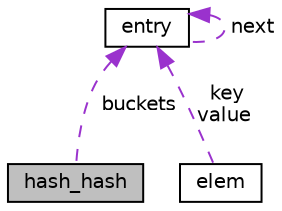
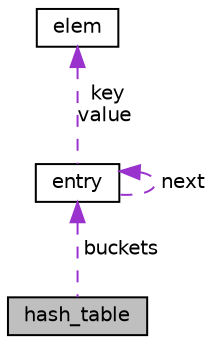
(192, 114) -> (78, 116)
(76, 183) -> (78, 316)
